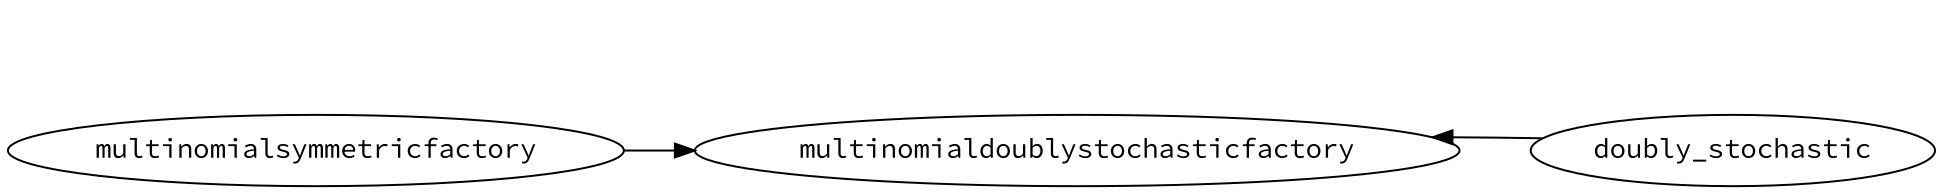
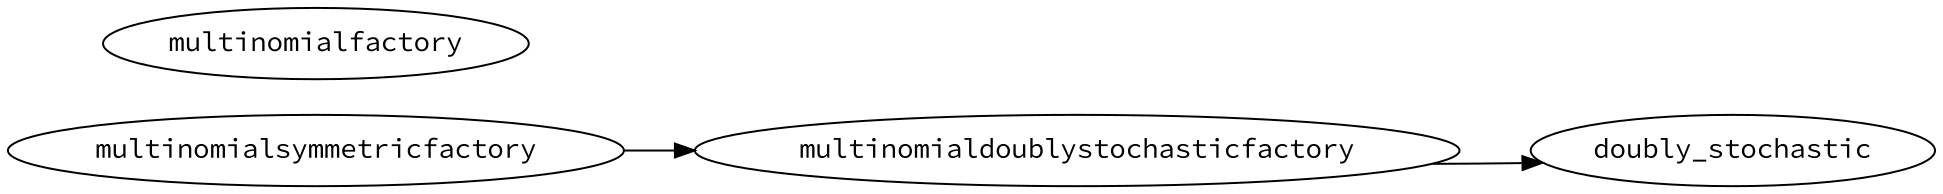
none -> (316, 44)
(1498, 138) -> (1477, 164)
